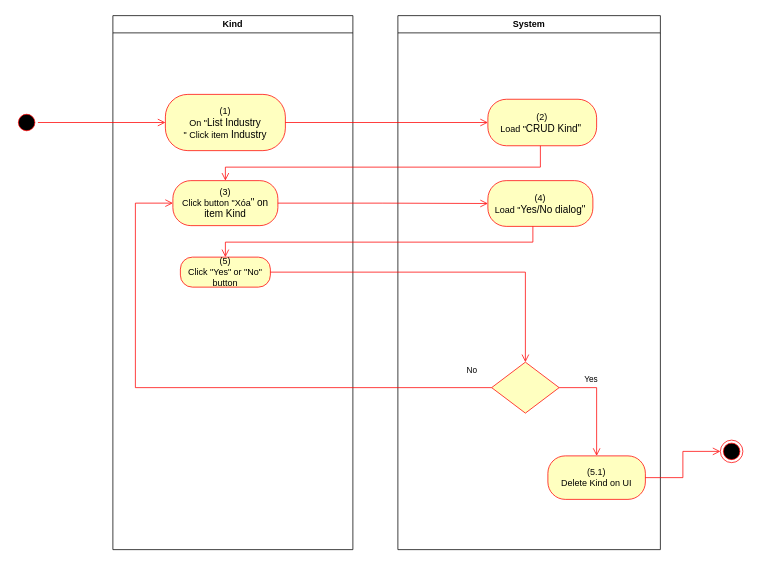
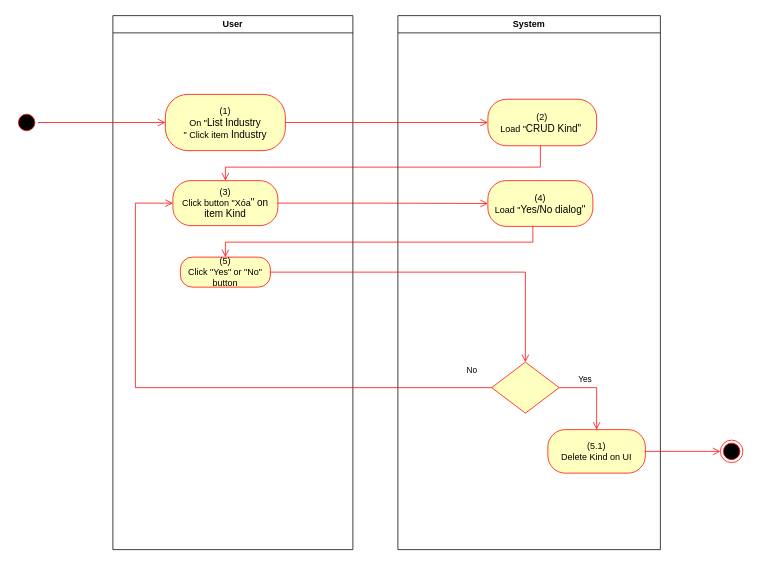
(233, 24) -> (233, 24)
(597, 477) -> (597, 451)
